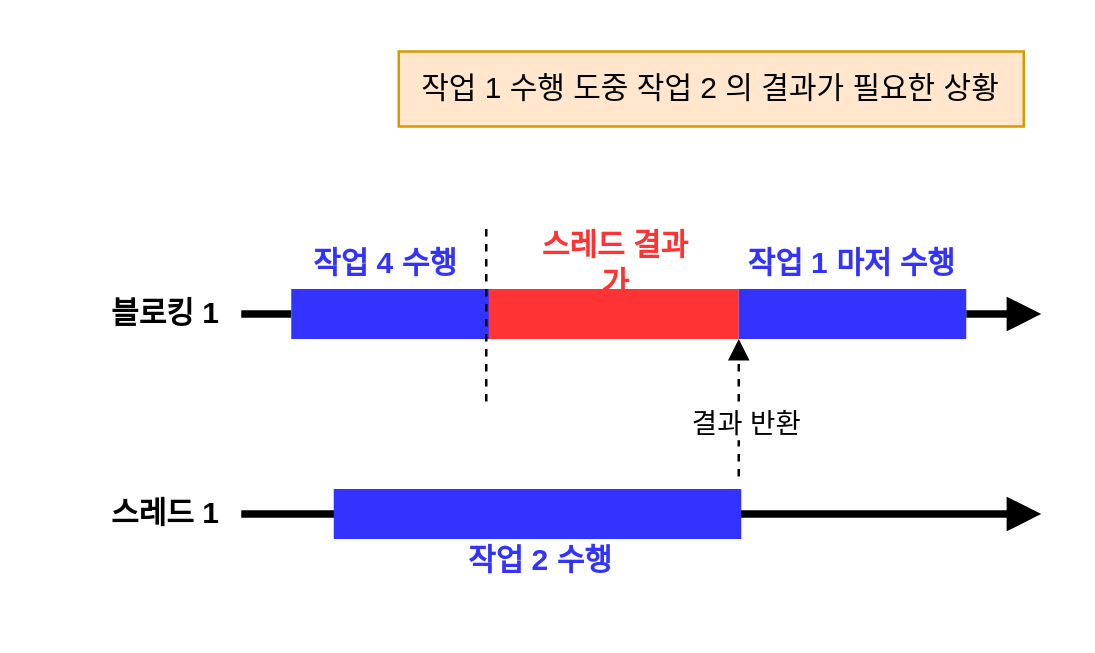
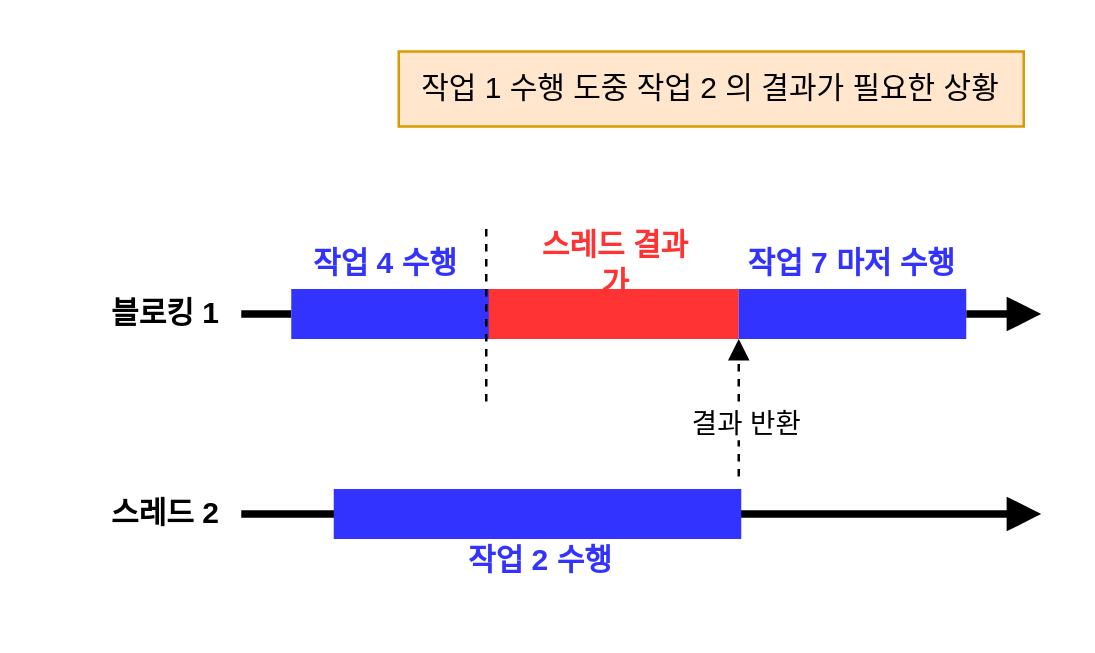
(853, 264) -> (853, 264)
(166, 514) -> (166, 514)
